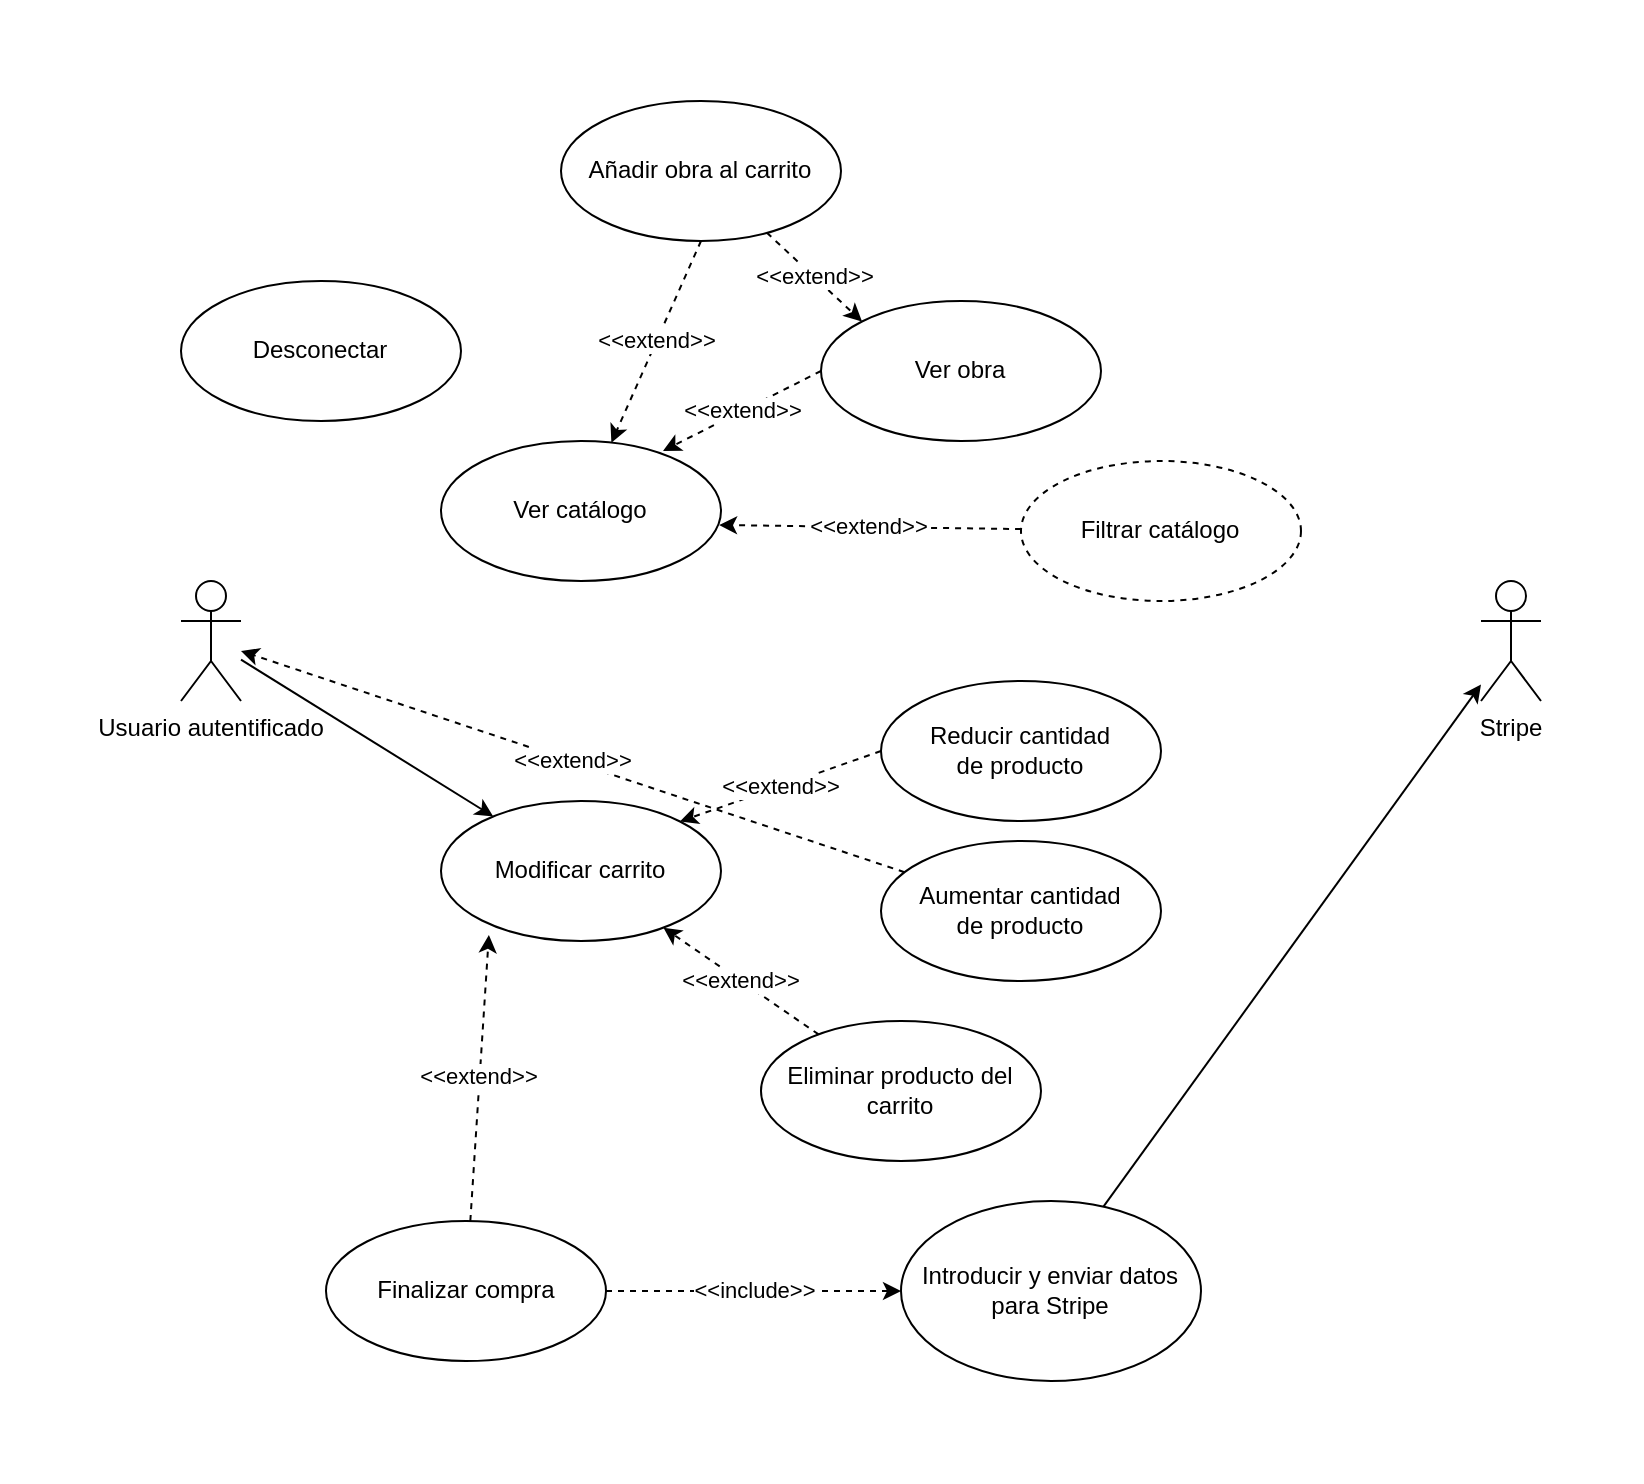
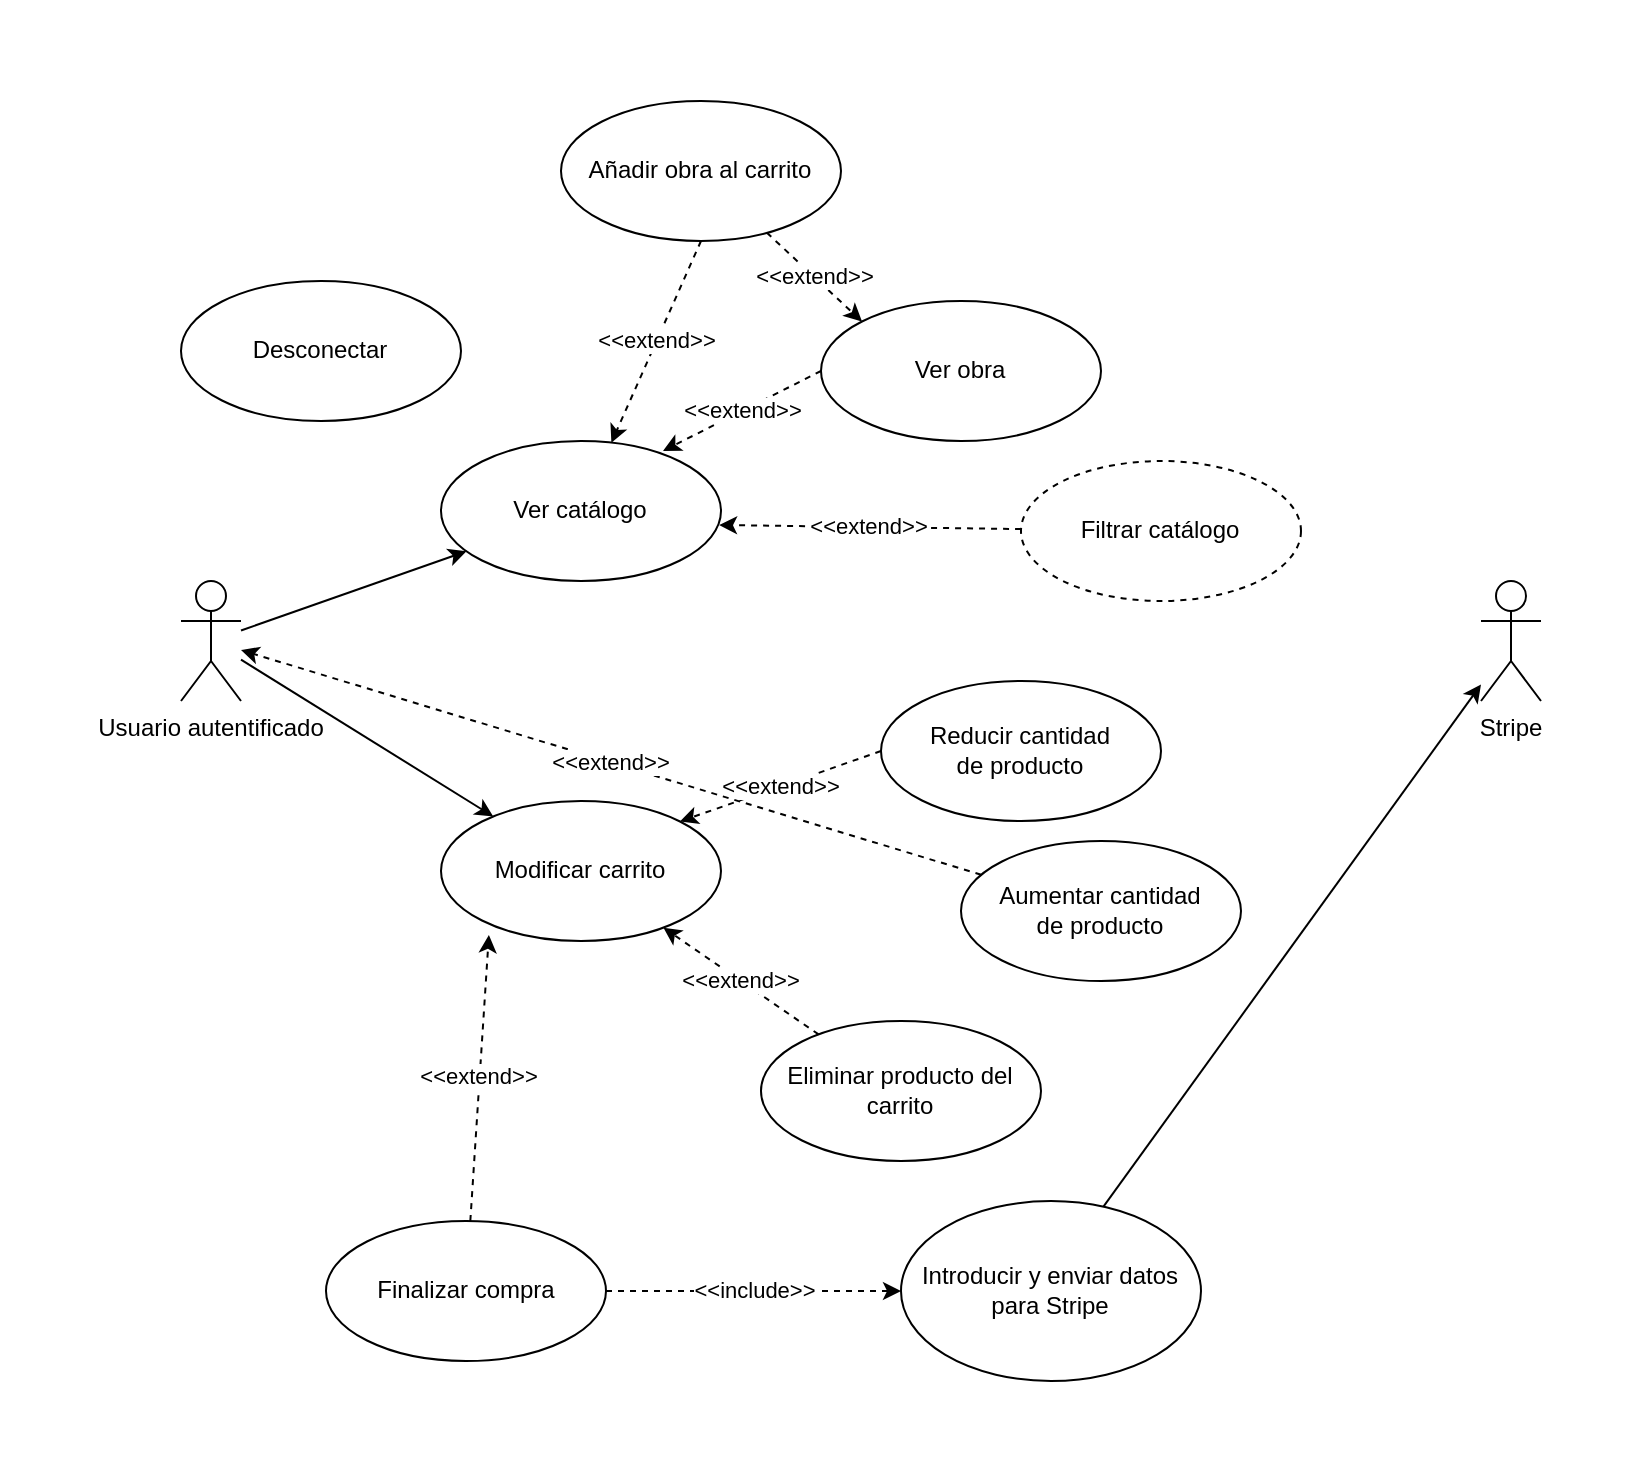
none -> (348, 593)
(1021, 911) -> (1101, 911)
